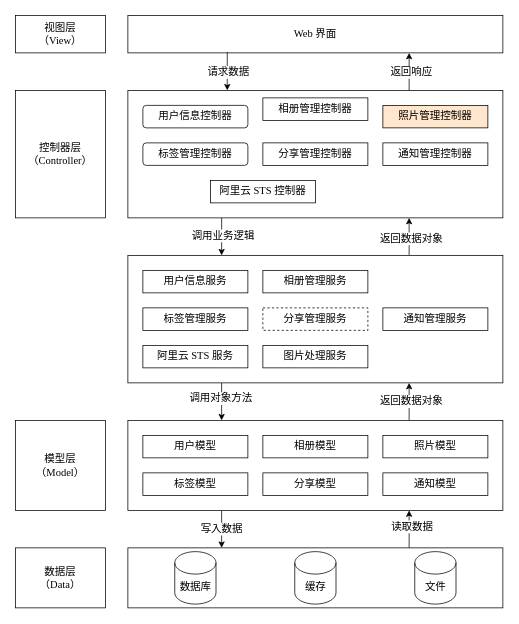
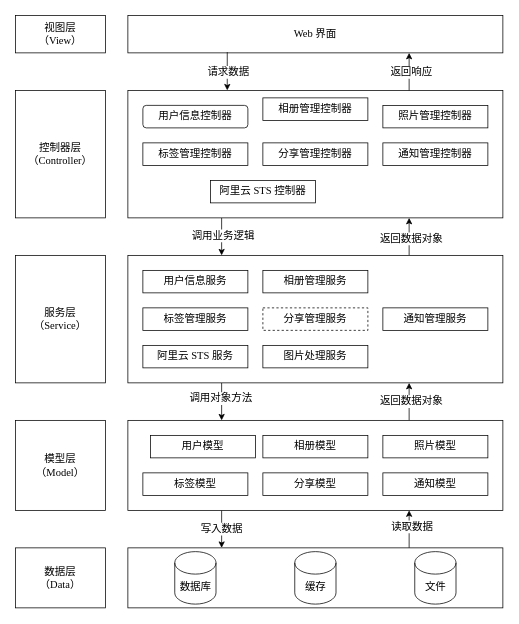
(435, 117) -> (435, 117)
(195, 154) -> (195, 154)
none -> (60, 319)
(195, 447) -> (203, 447)
